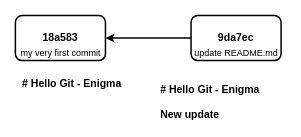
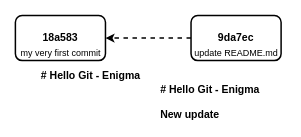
(150, 38) -> (150, 38)
(72, 83) -> (90, 75)
